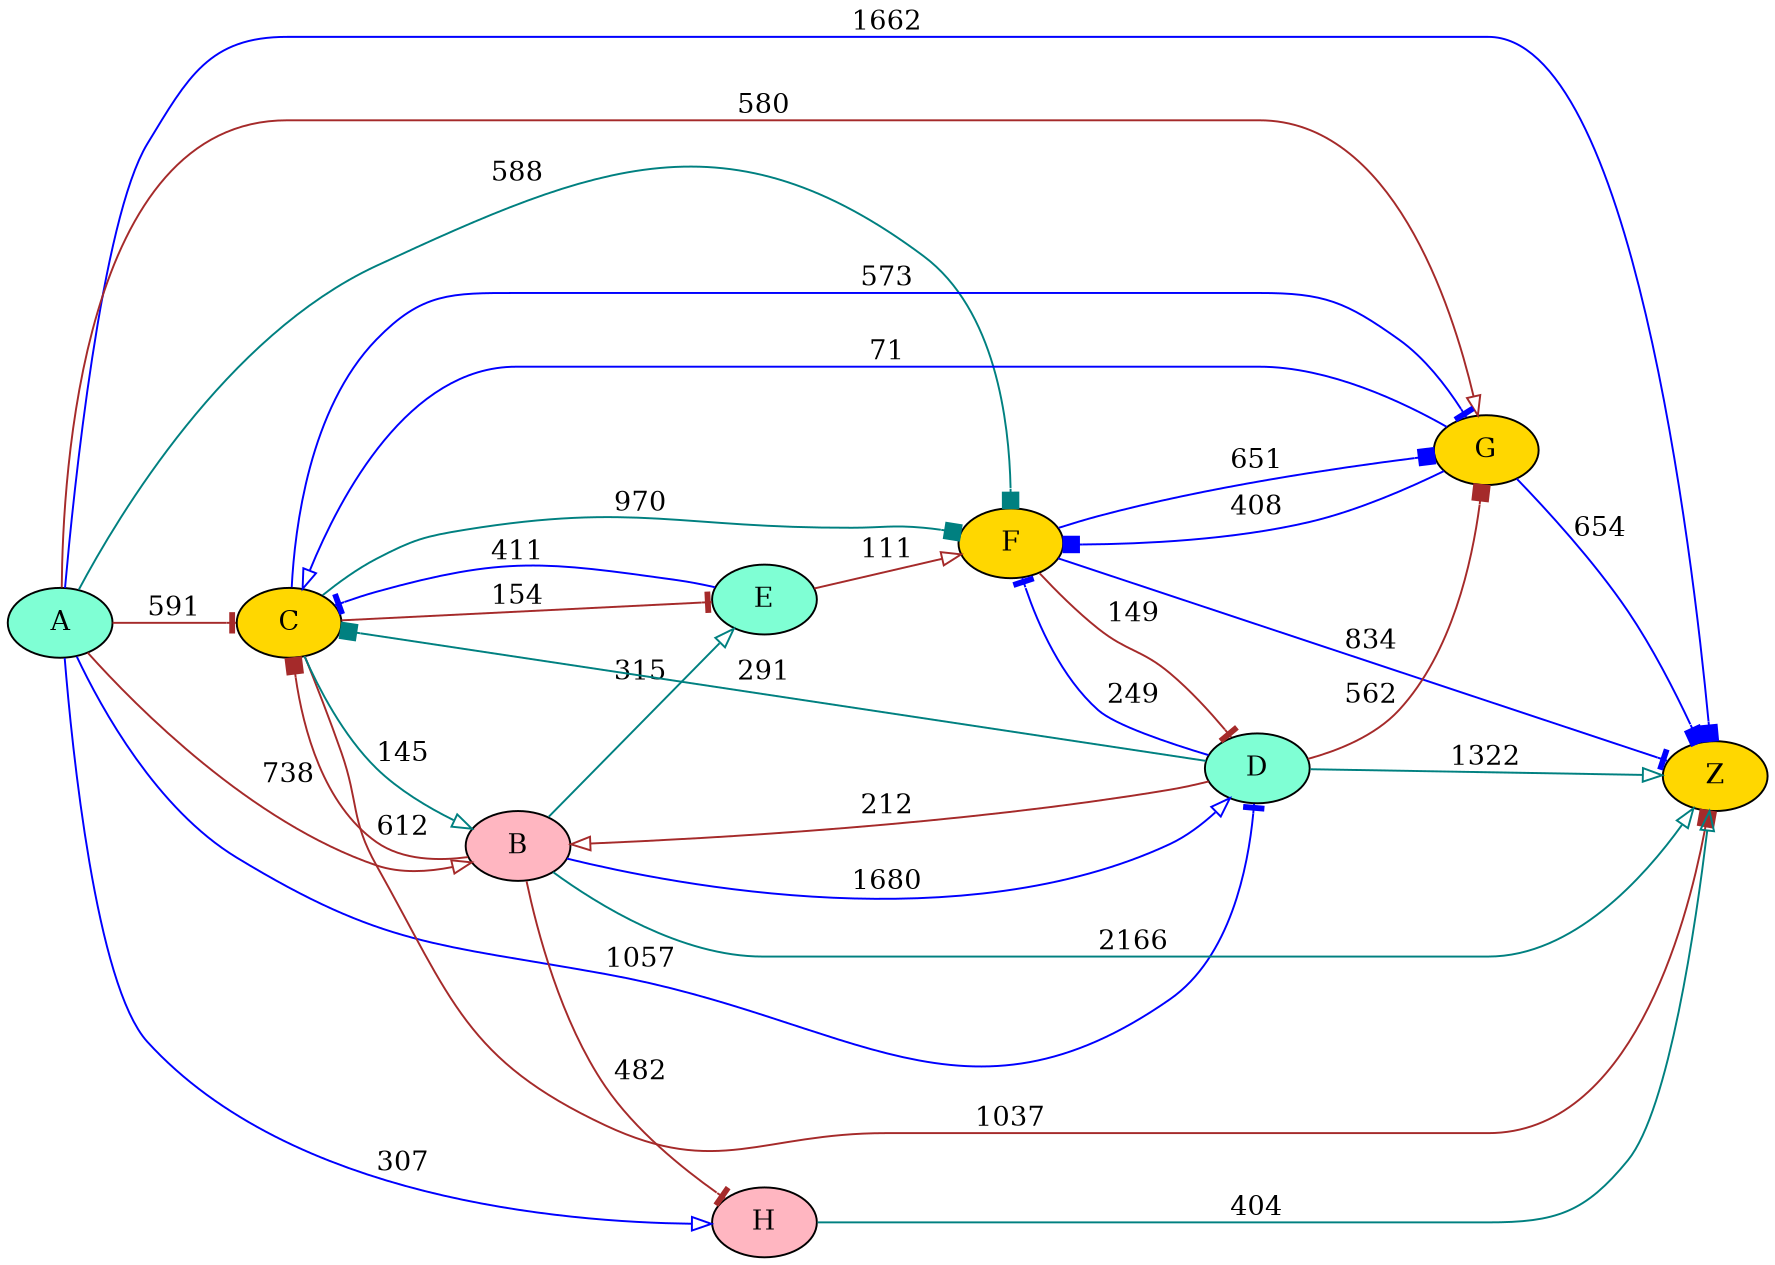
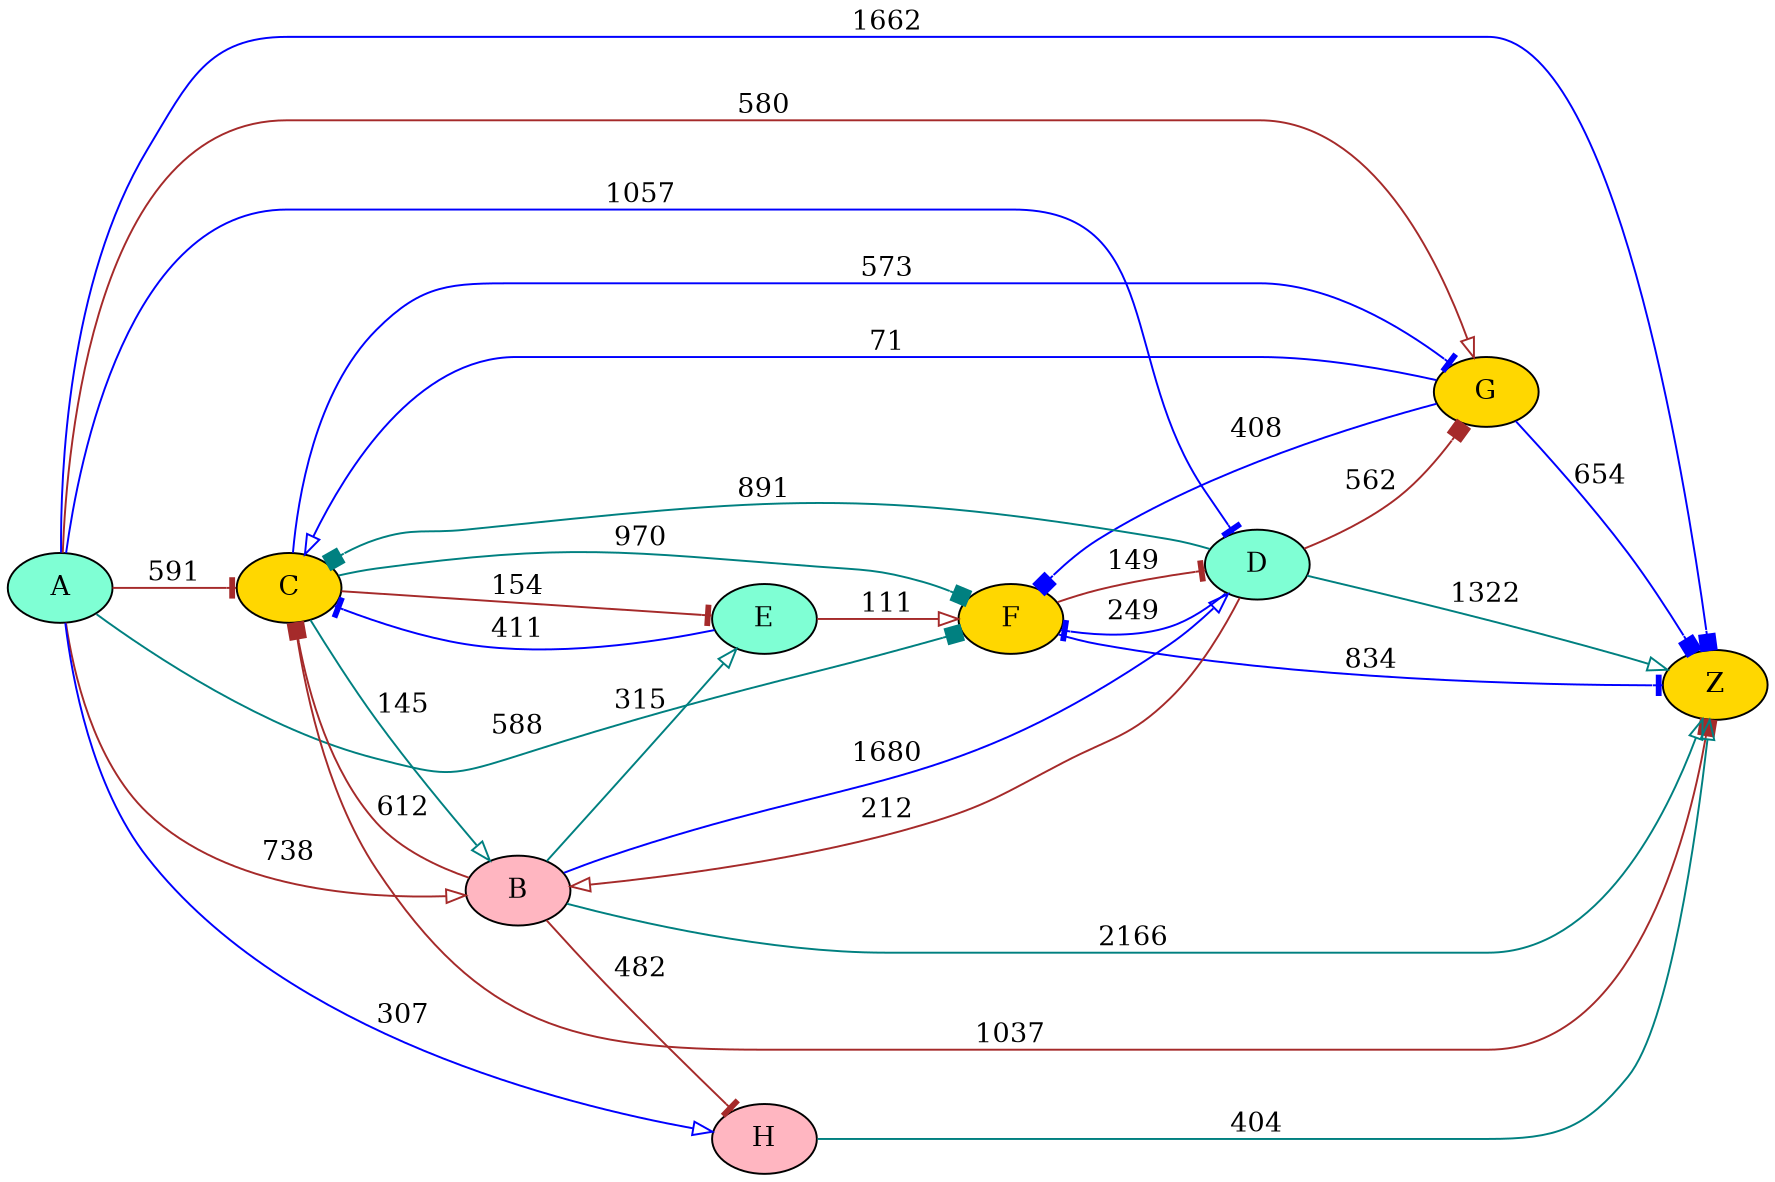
(1235, 486) -> none
(764, 672) -> (764, 490)
